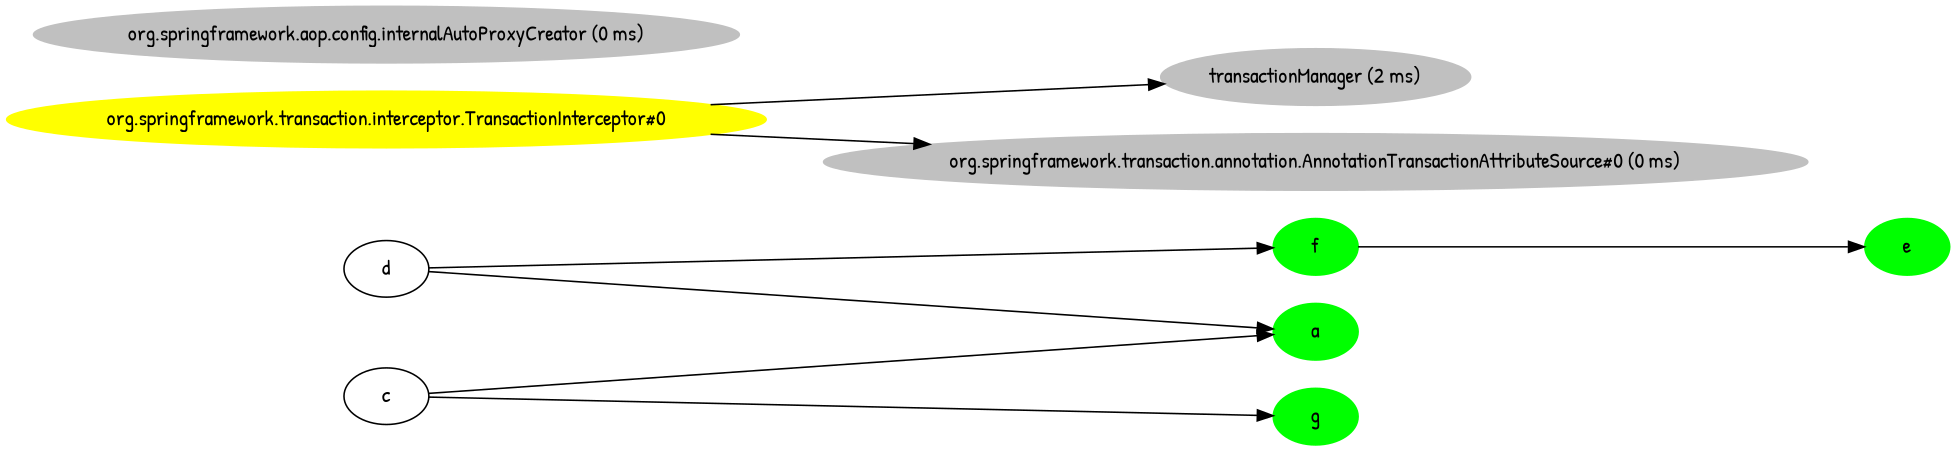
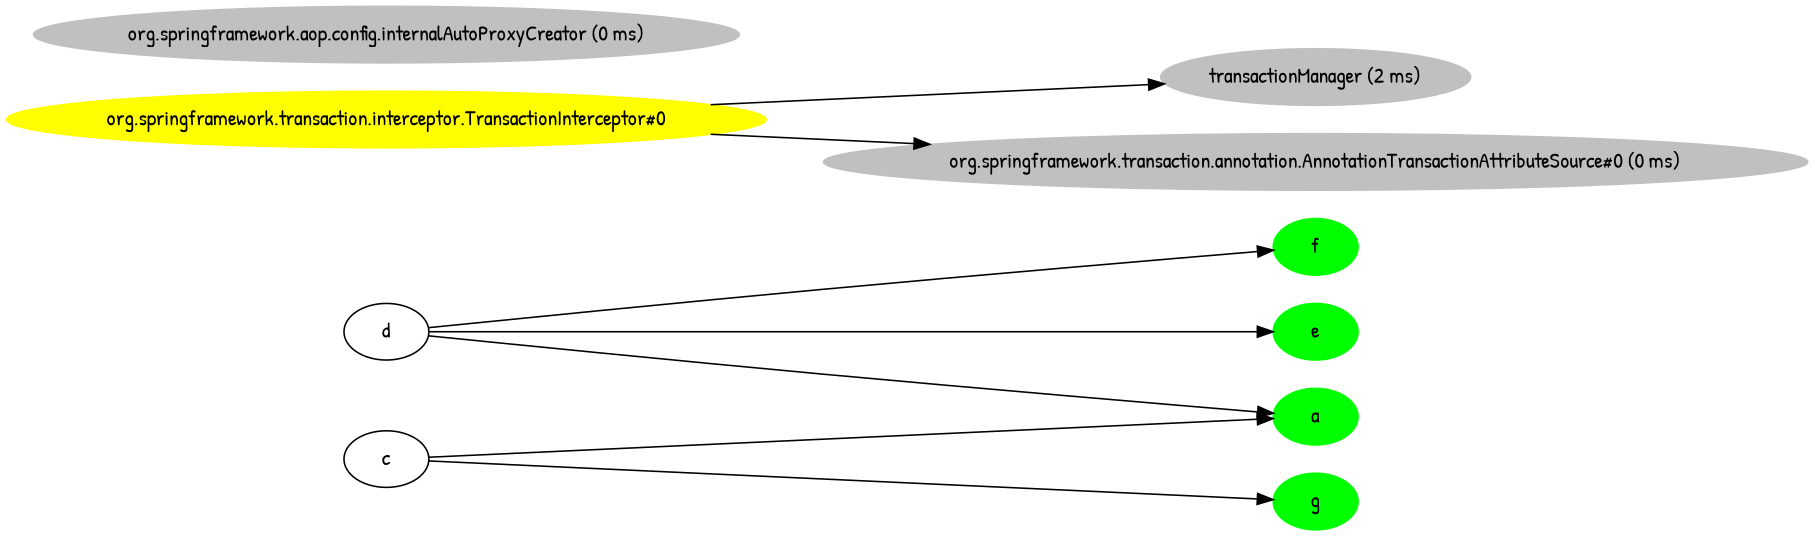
(1603, 247) -> (843, 332)
